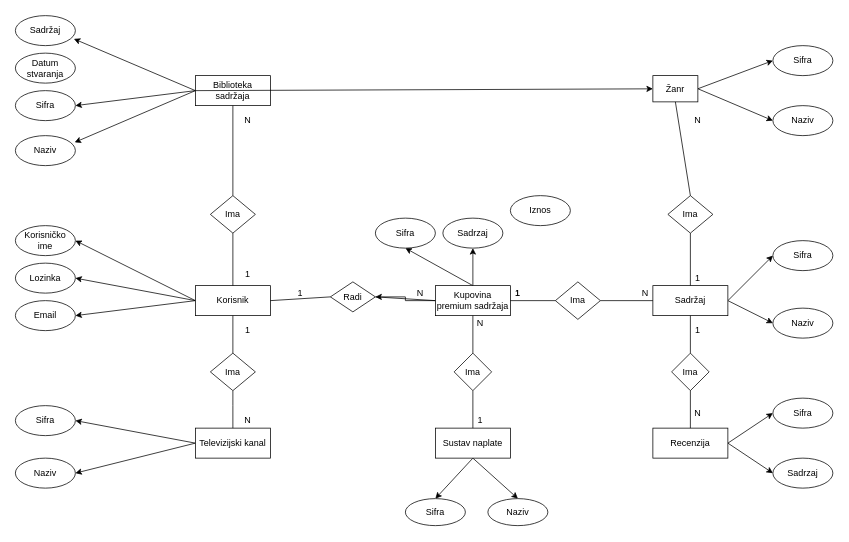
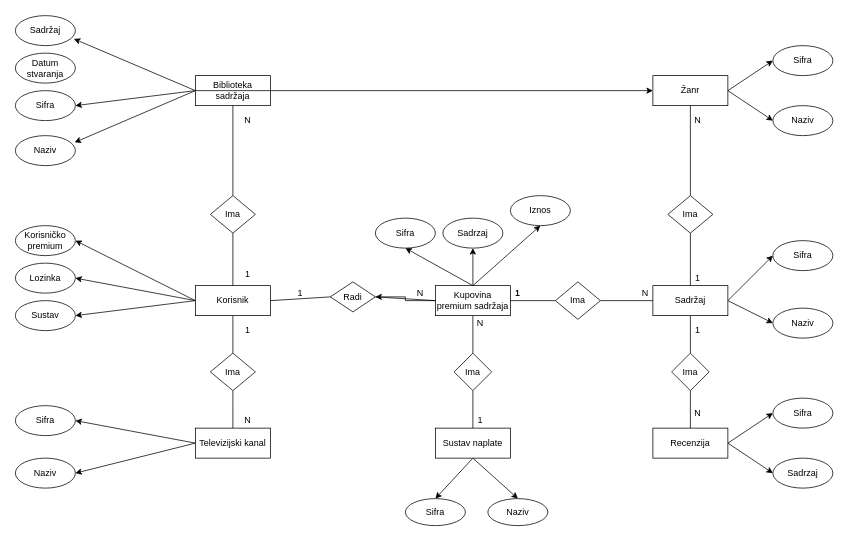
(675, 89) -> (690, 90)
(45, 240) -> (45, 240)
none -> (505, 257)
(45, 315) -> (45, 315)
